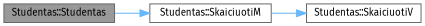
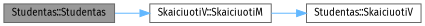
(211, 13) -> (211, 13)
